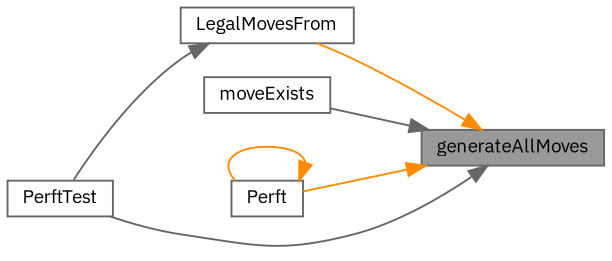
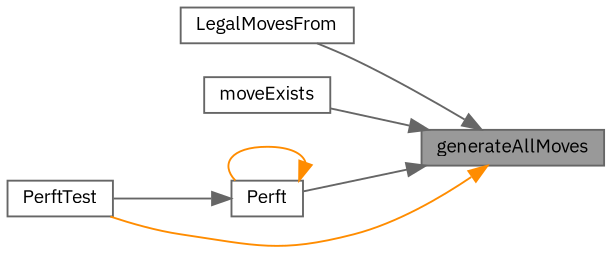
(392, 79) -> (392, 79)
(126, 110) -> (162, 199)
(355, 180) -> (355, 180)
(297, 245) -> (297, 245)
